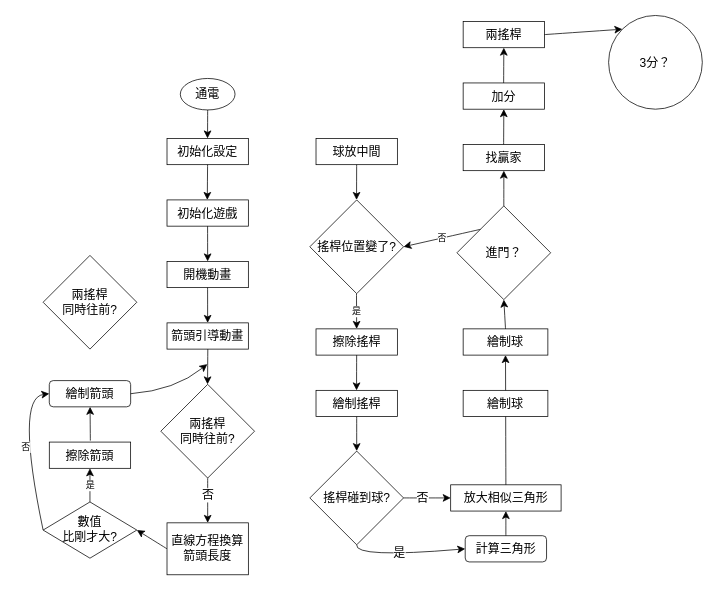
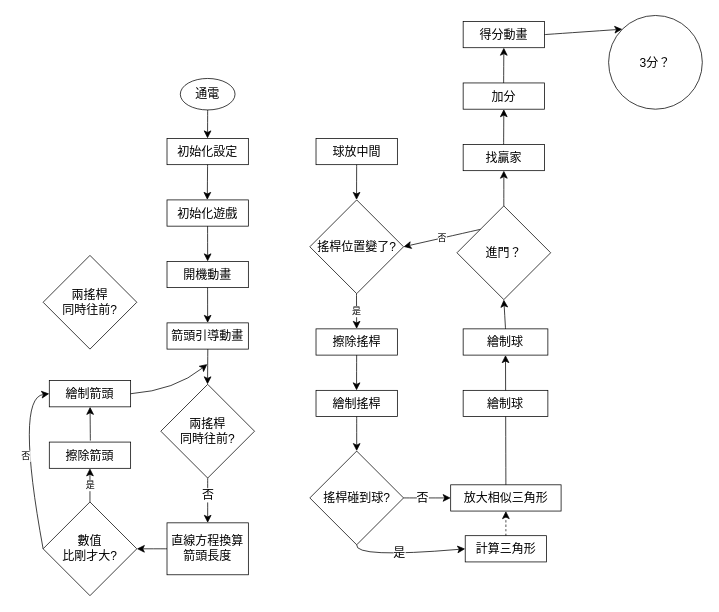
(504, 35) -> (504, 35)
(90, 394) -> (90, 394)
(506, 527) -> (506, 527)
(90, 530) -> (90, 549)
(506, 549) -> (506, 549)
